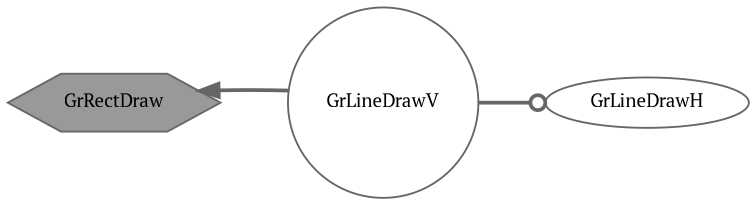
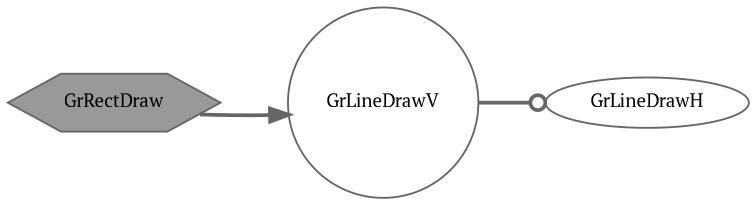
(254, 90) -> (235, 115)
